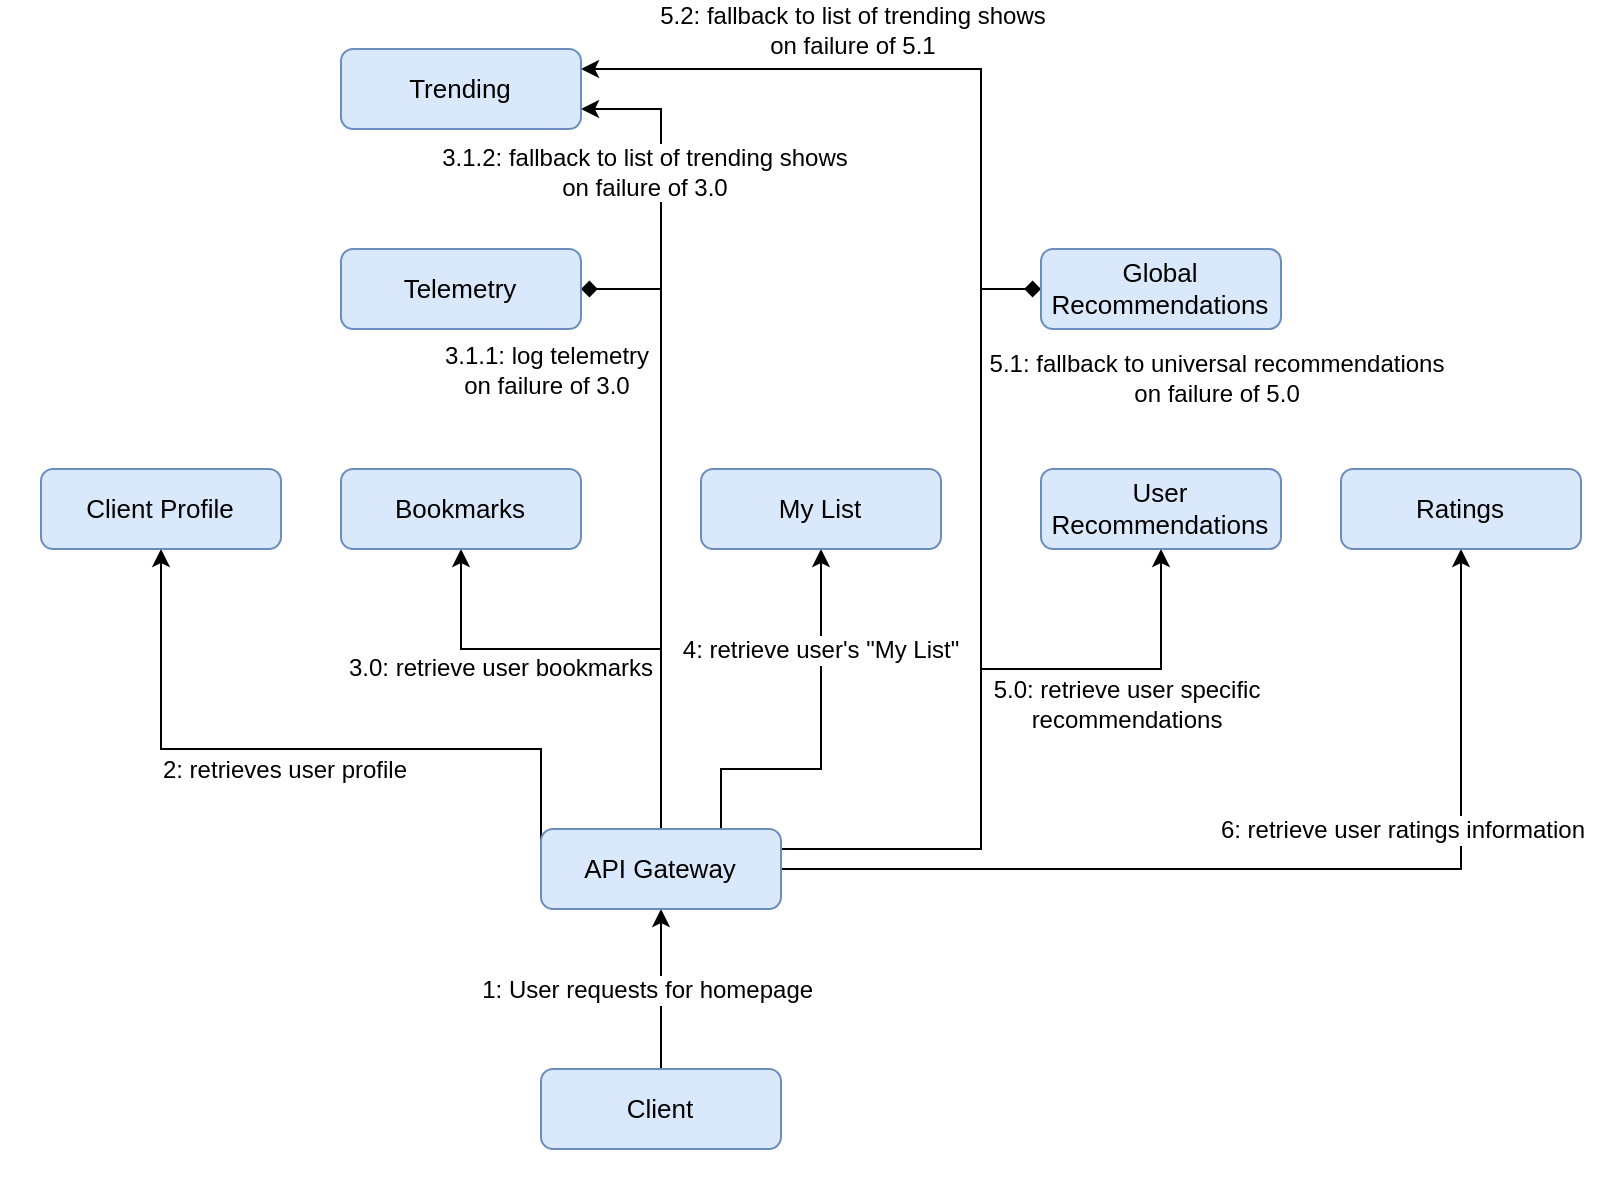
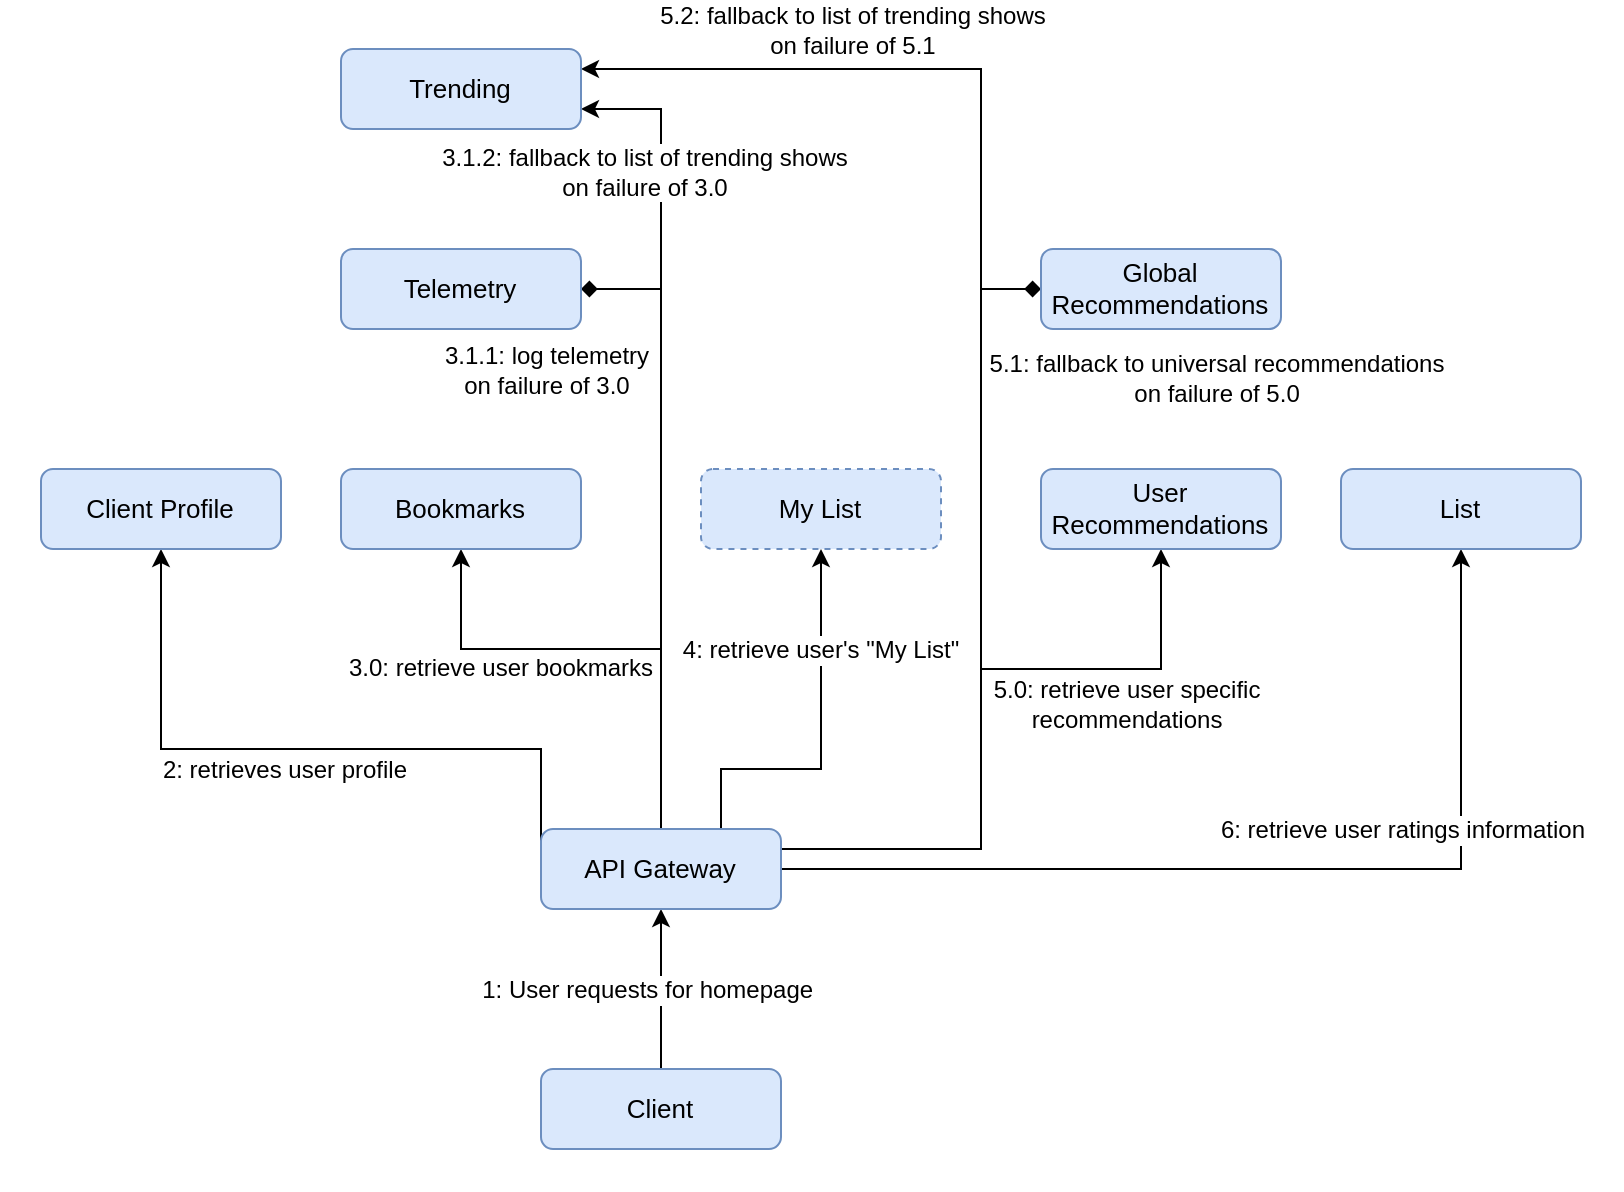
(821, 509) -> (821, 509)
(1461, 509) -> (1461, 509)
